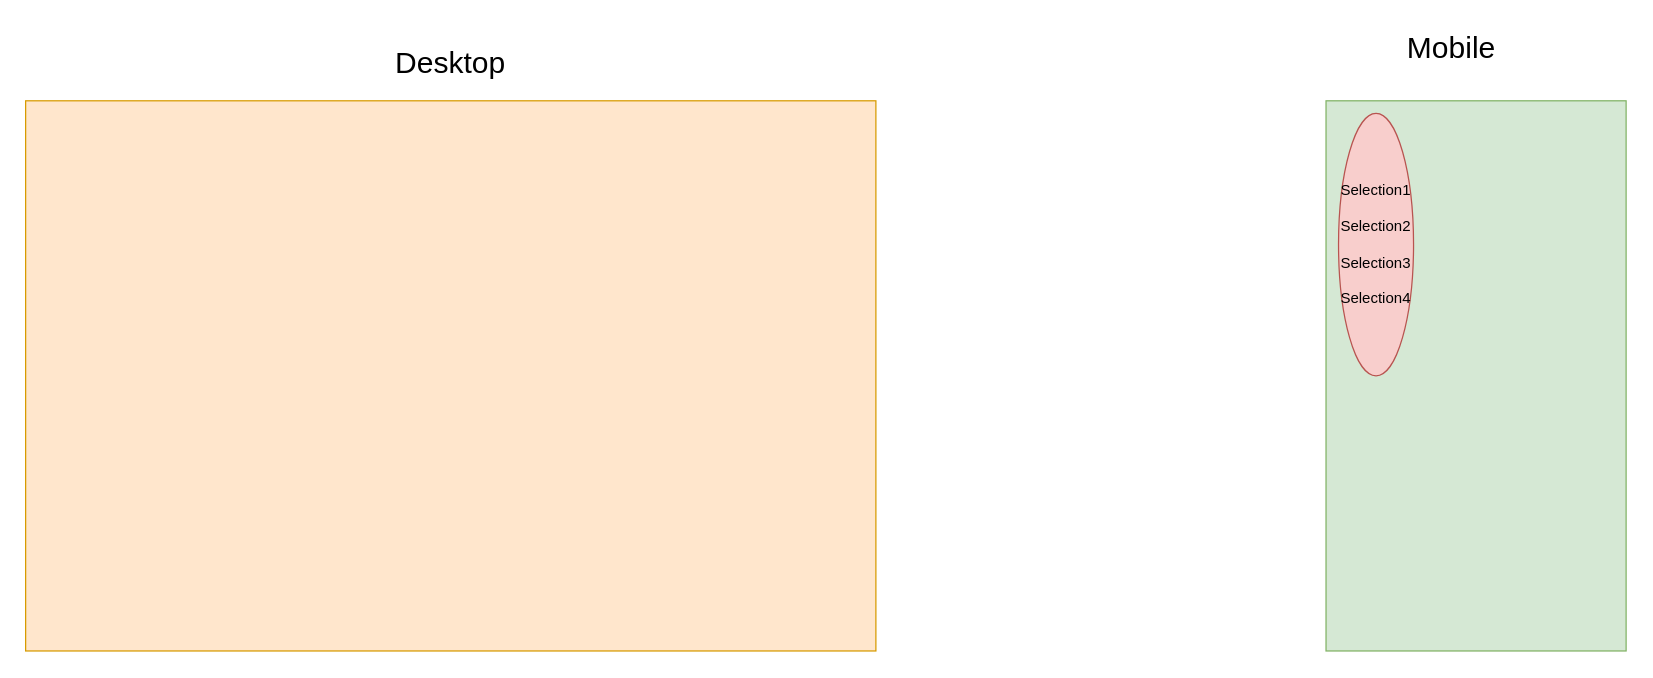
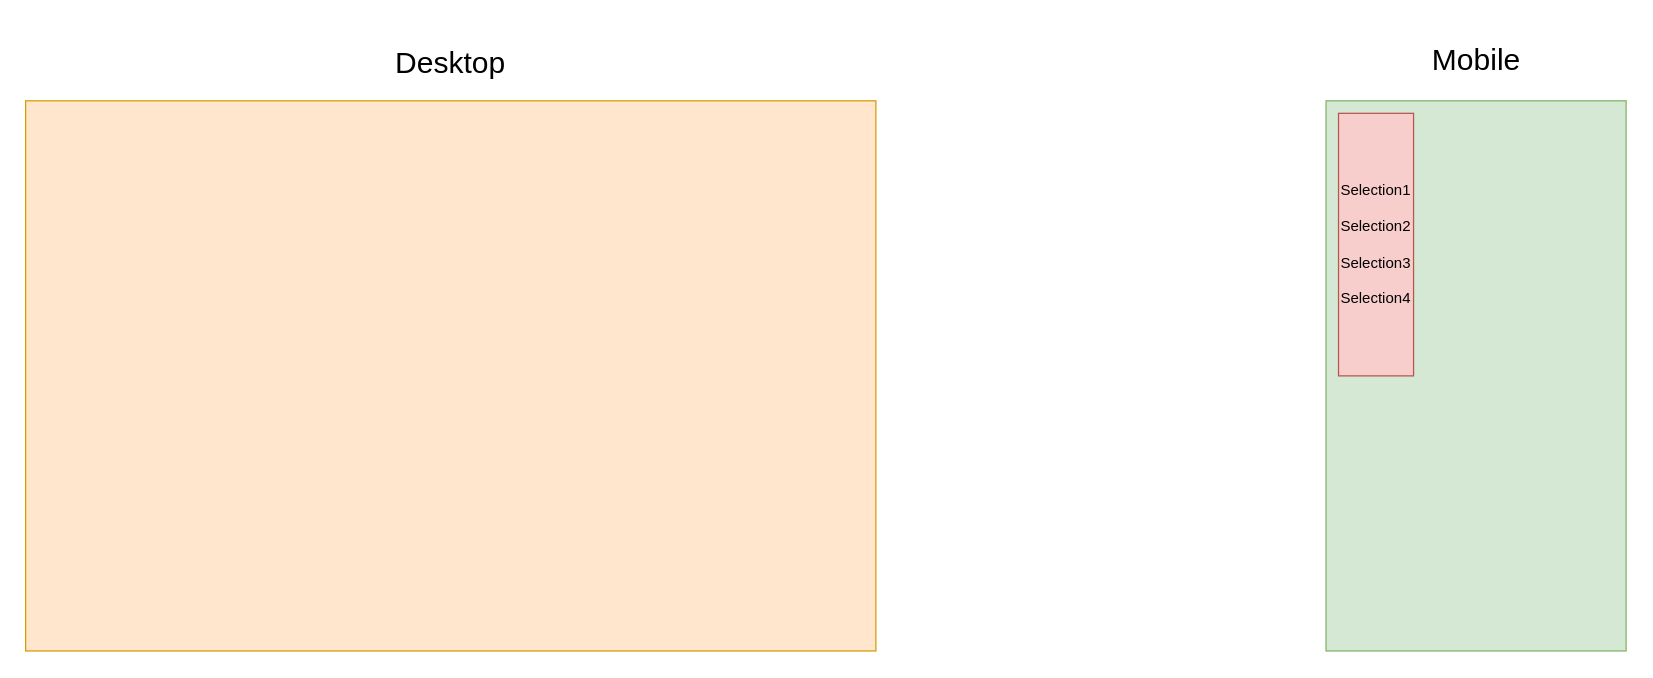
(1451, 48) -> (1476, 60)
(1376, 244) -> (1376, 244)
